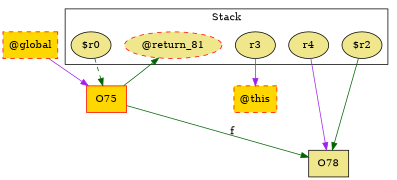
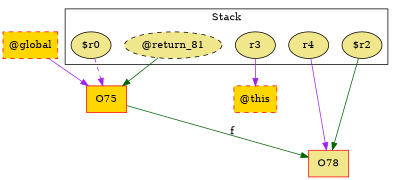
(173, 45) -> (173, 45)
(98, 69) -> (98, 69)
(138, 74) -> (143, 70)
(329, 164) -> (329, 164)
